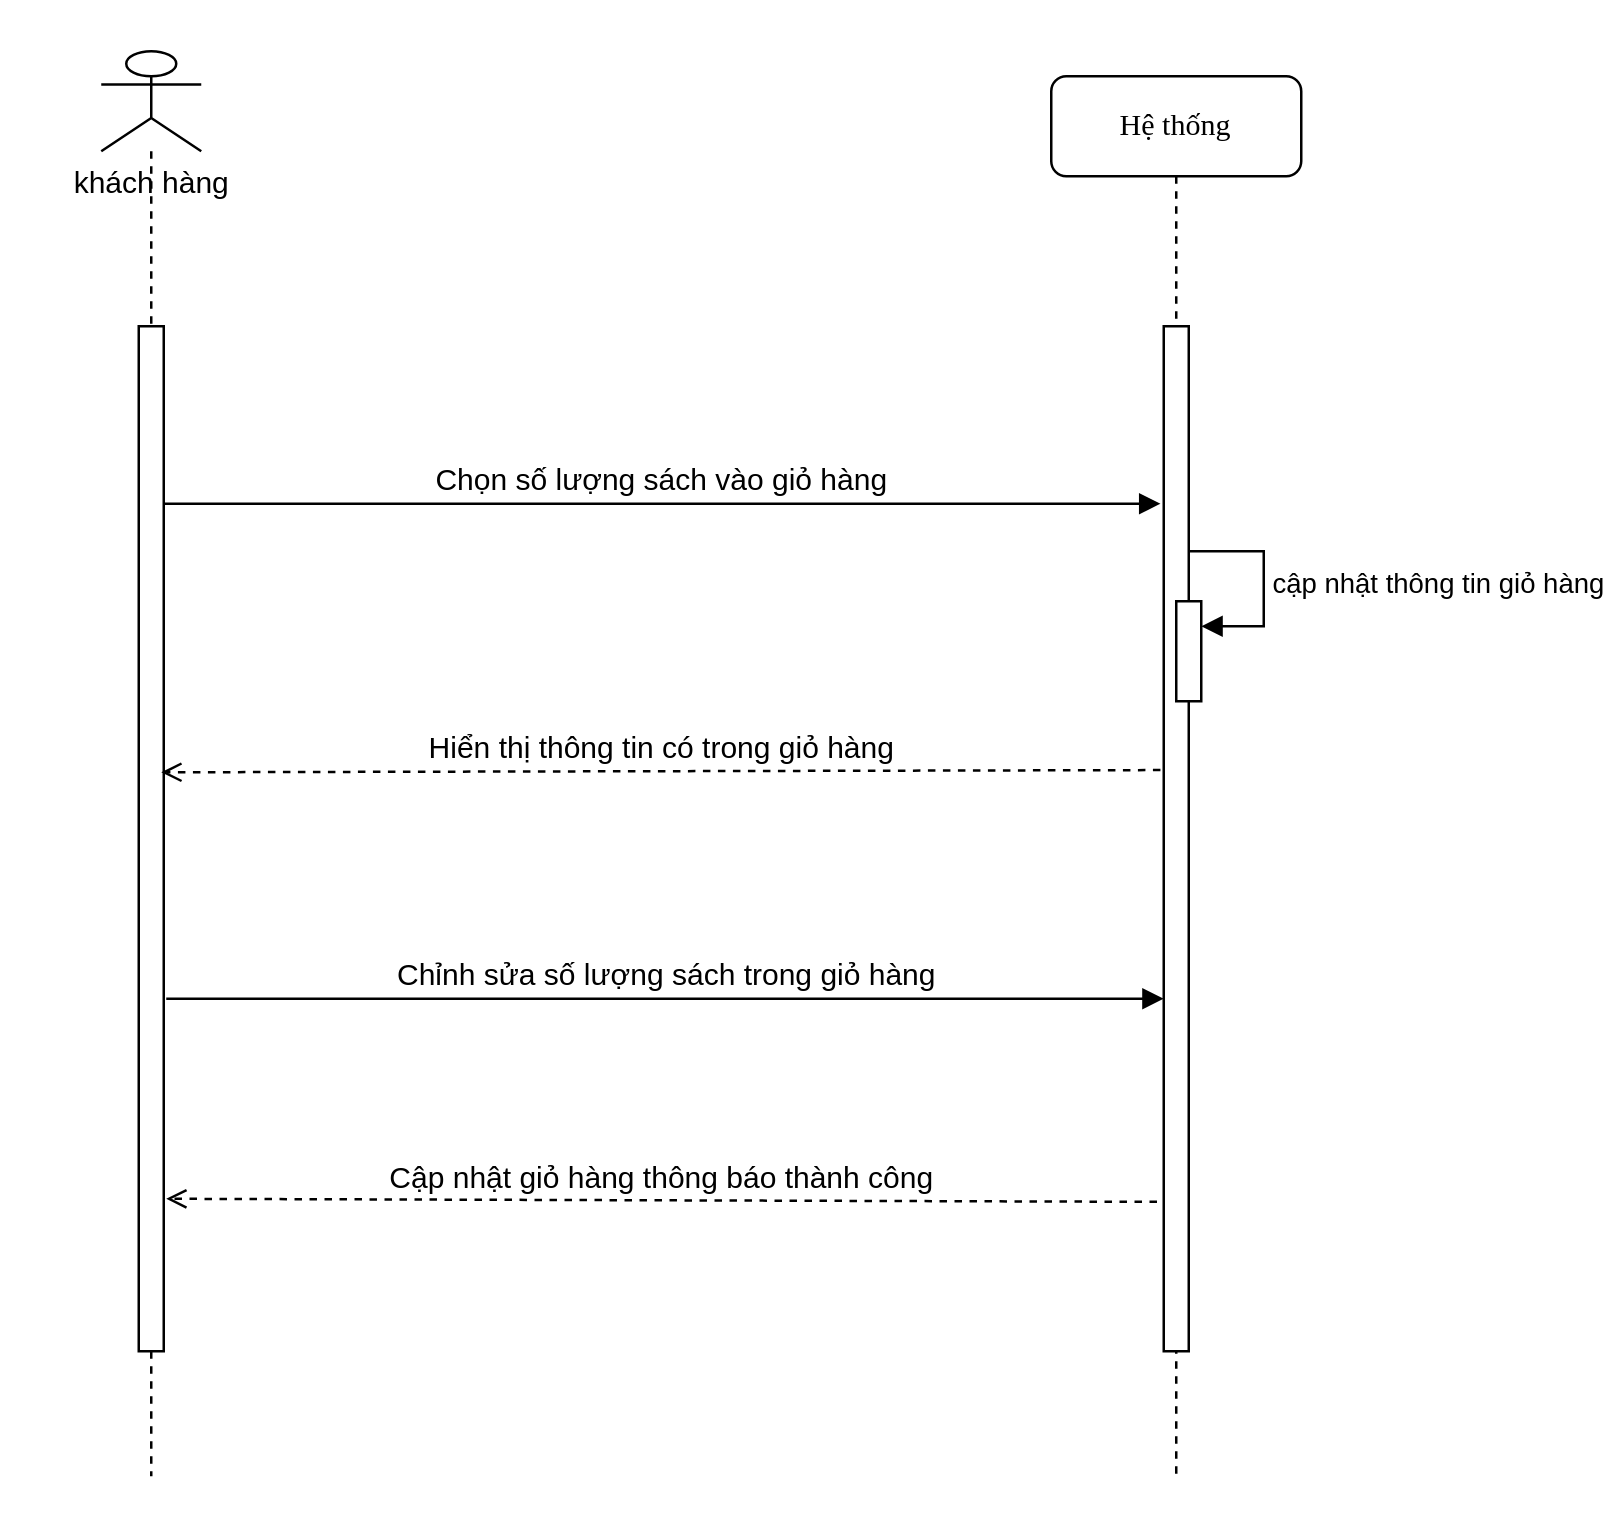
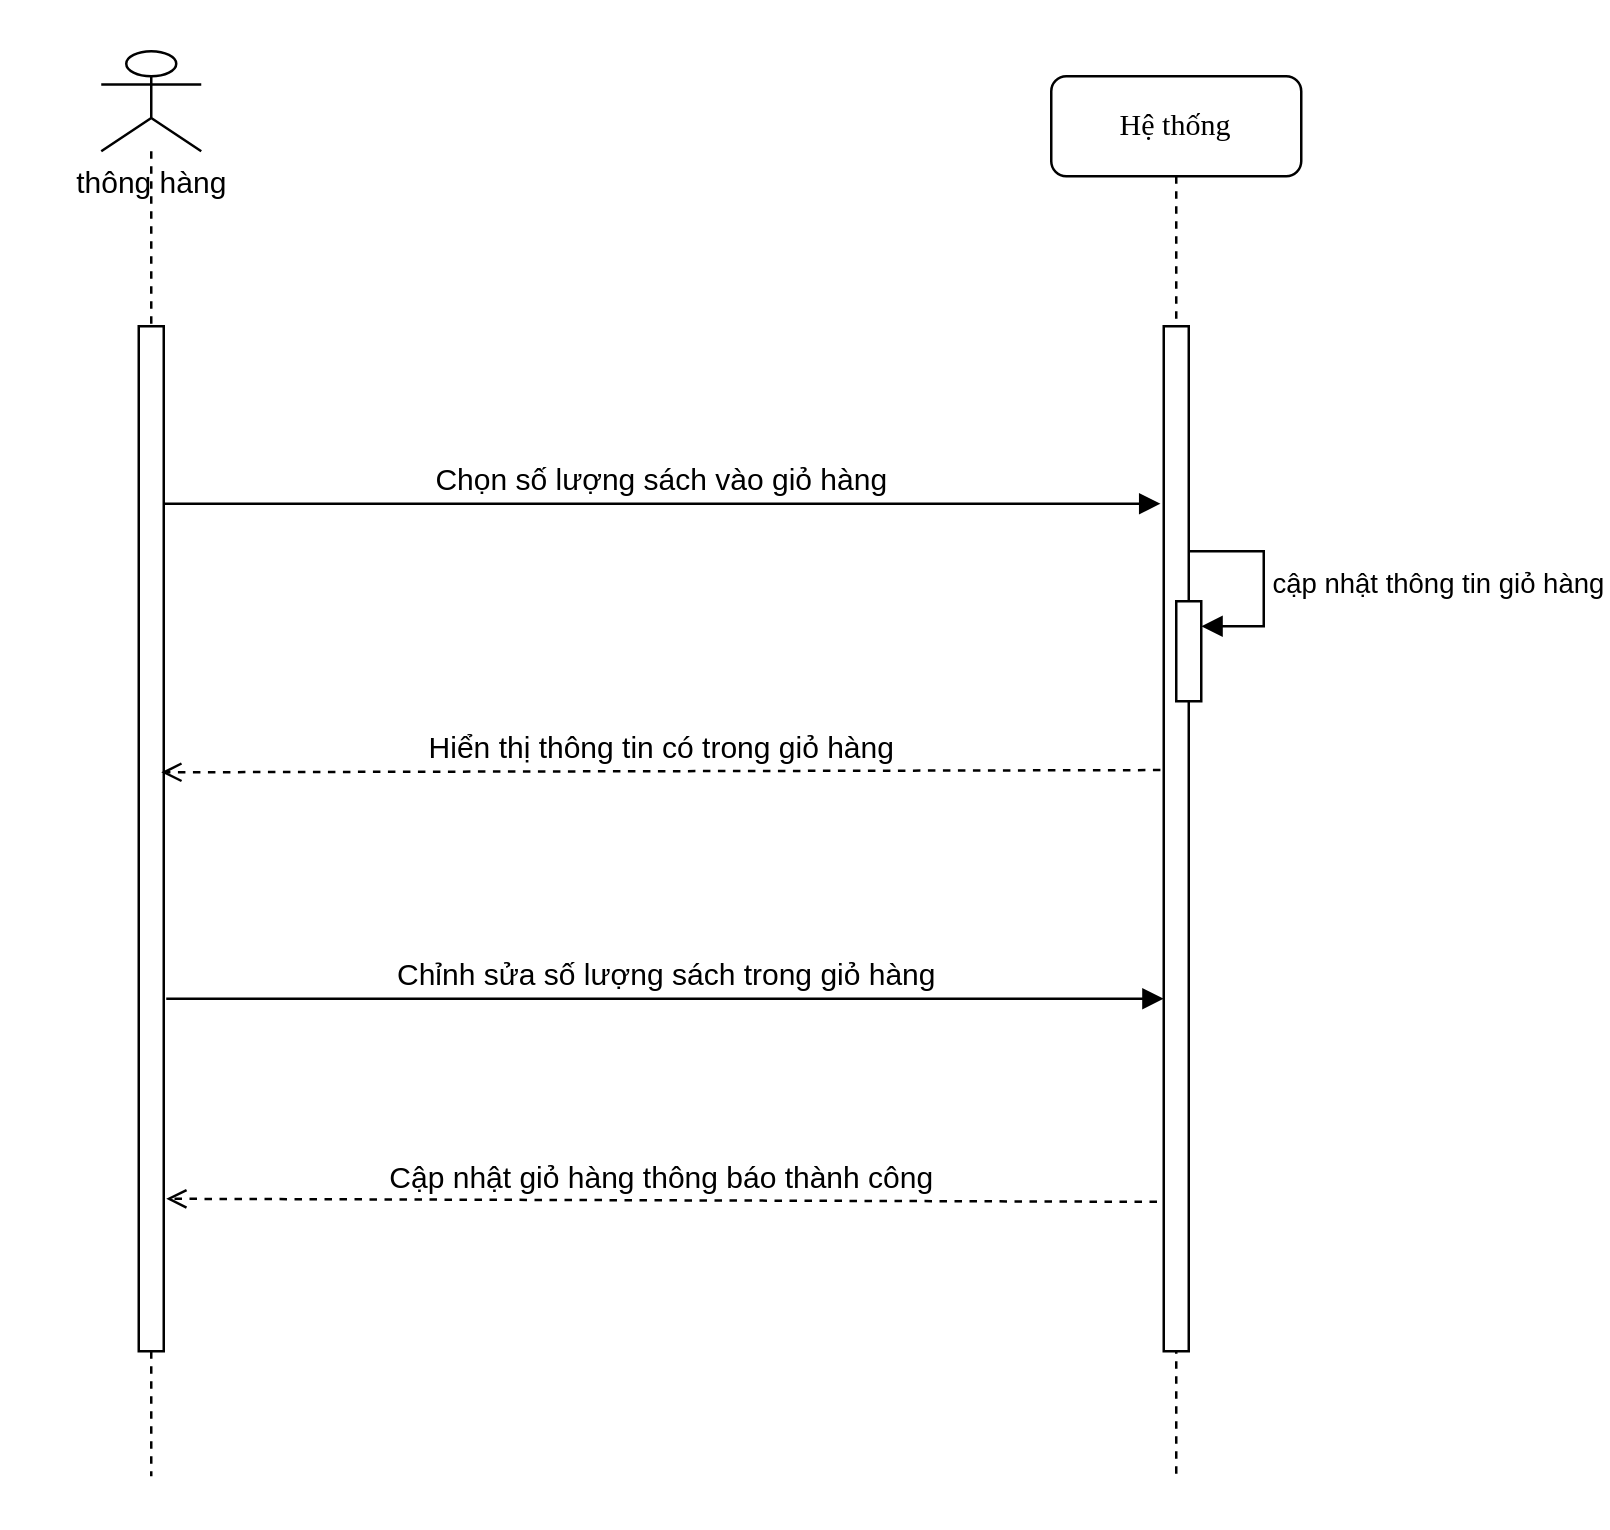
(153, 184) -> (153, 184)
